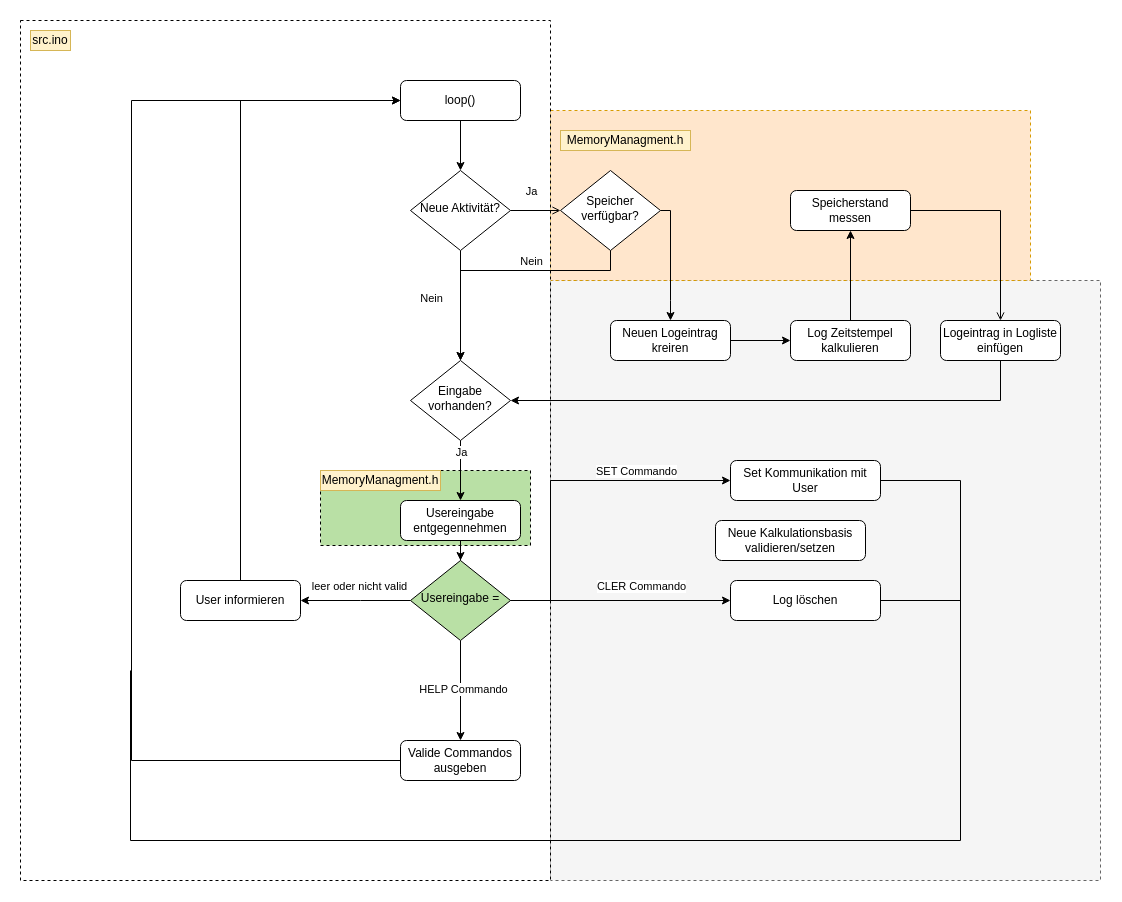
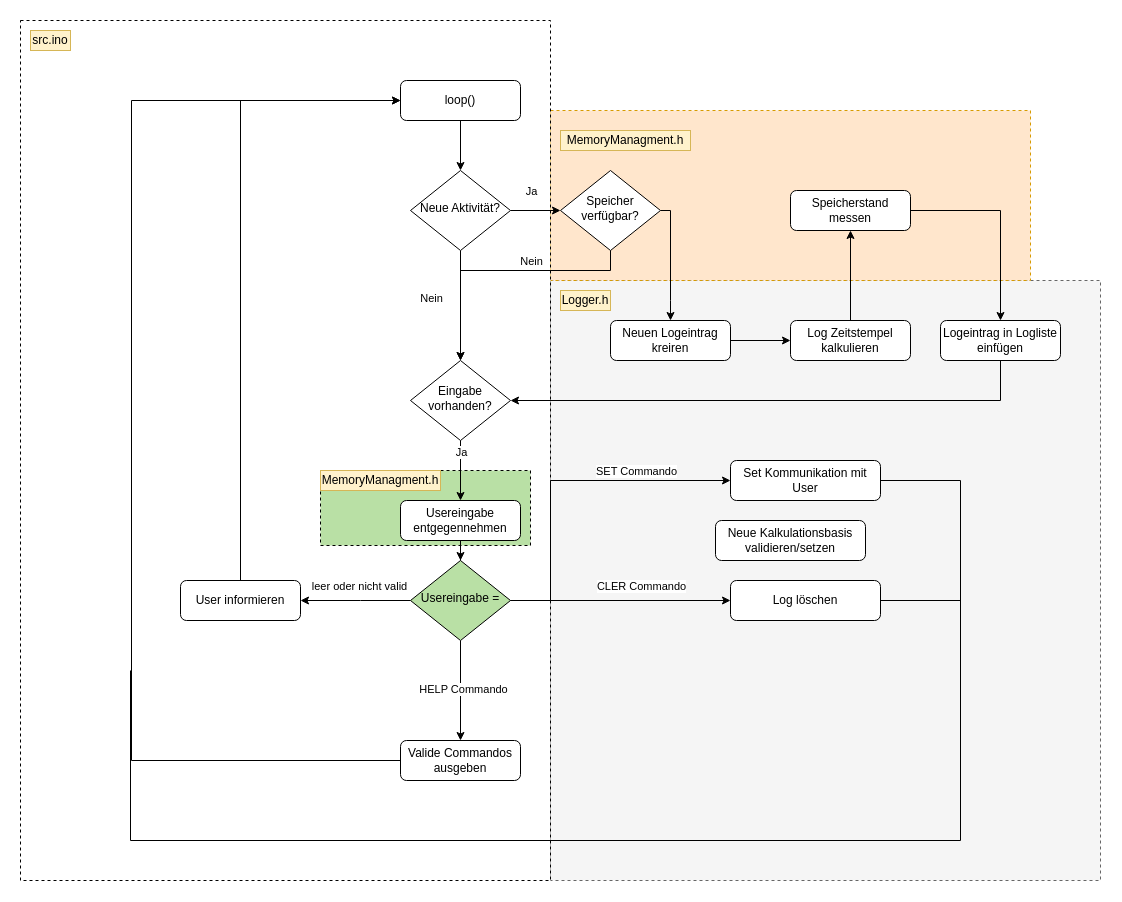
(554, 211) -> (552, 211)
none -> (586, 301)
(1001, 314) -> (1001, 312)
